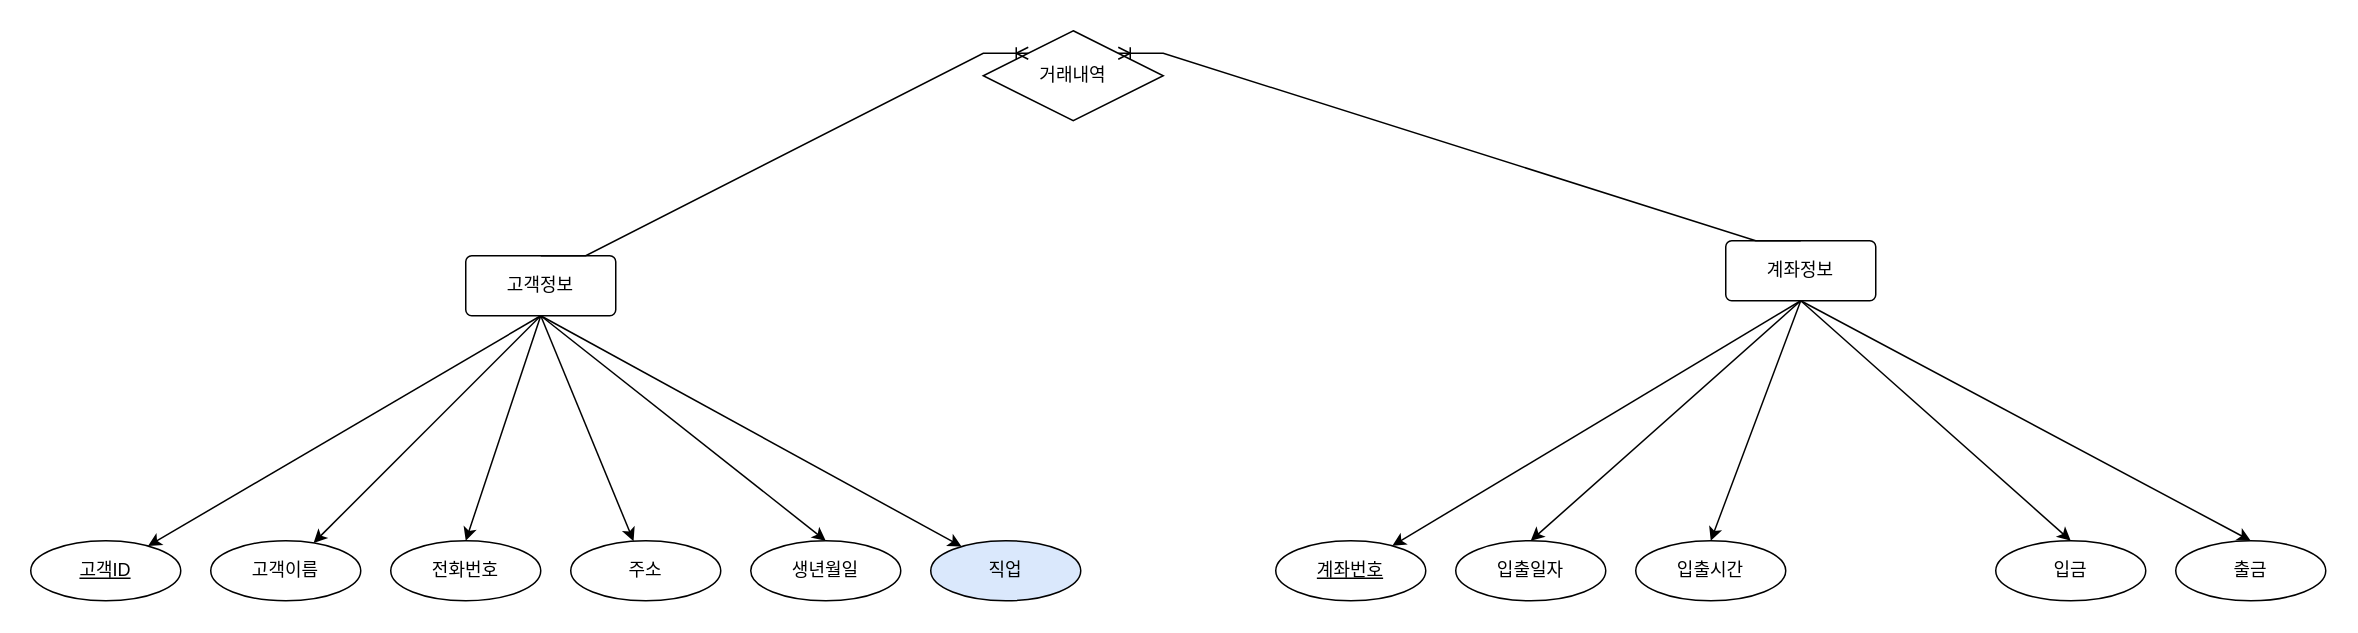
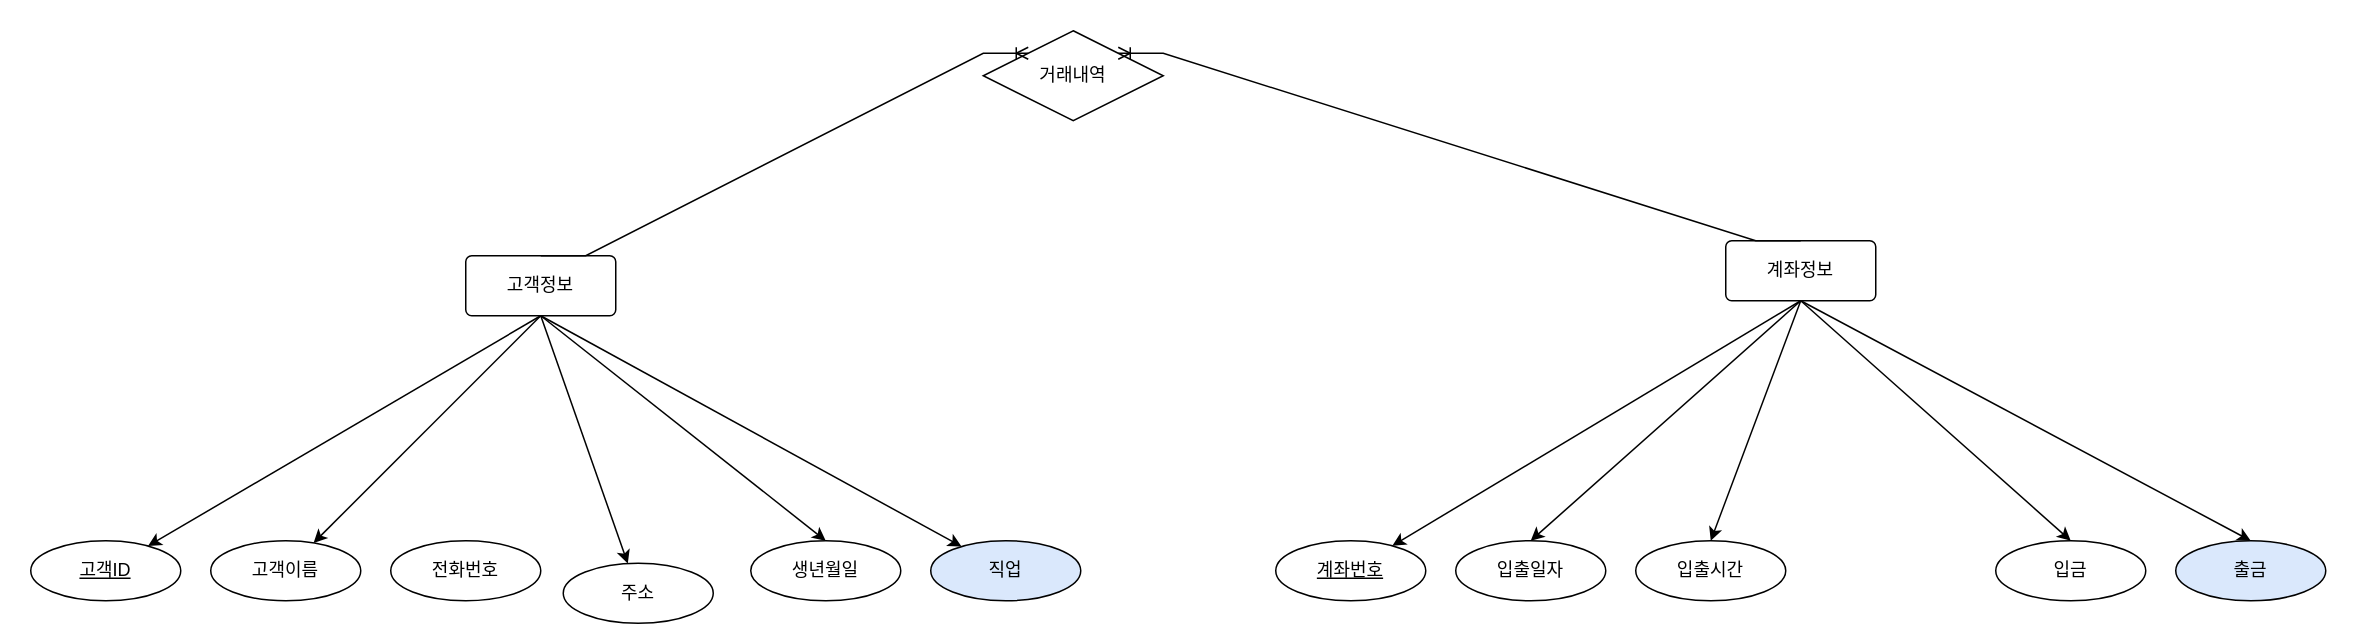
(504, 425) -> none
(646, 571) -> (638, 593)
(2251, 571) -> (2251, 571)
